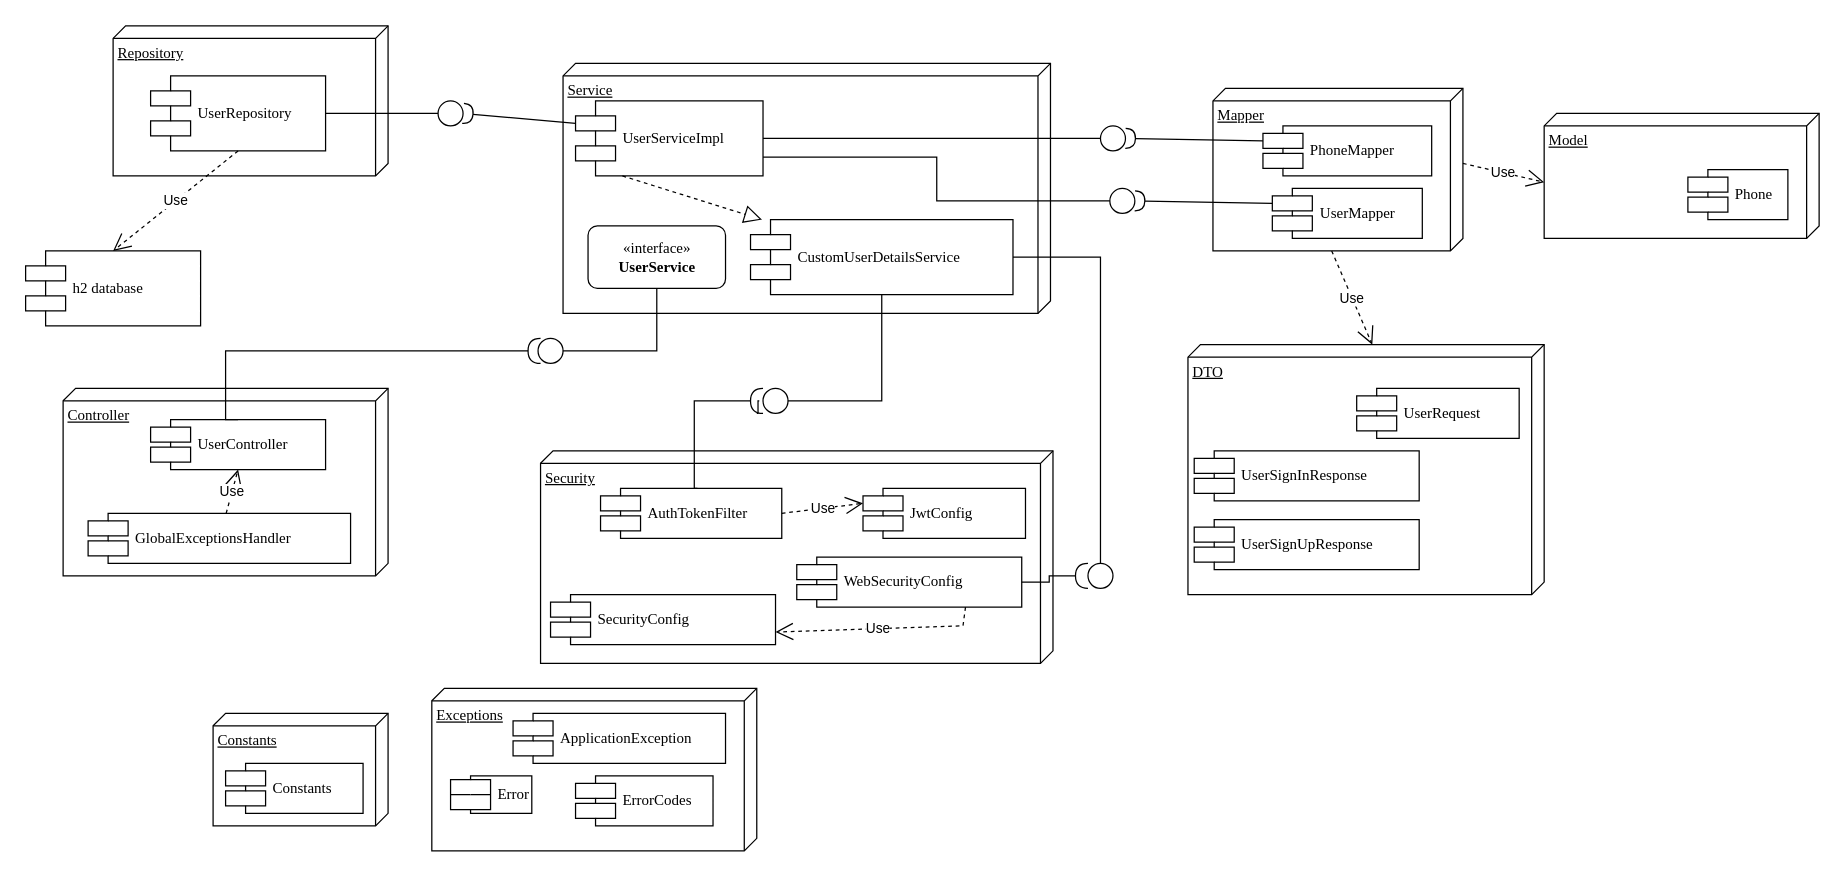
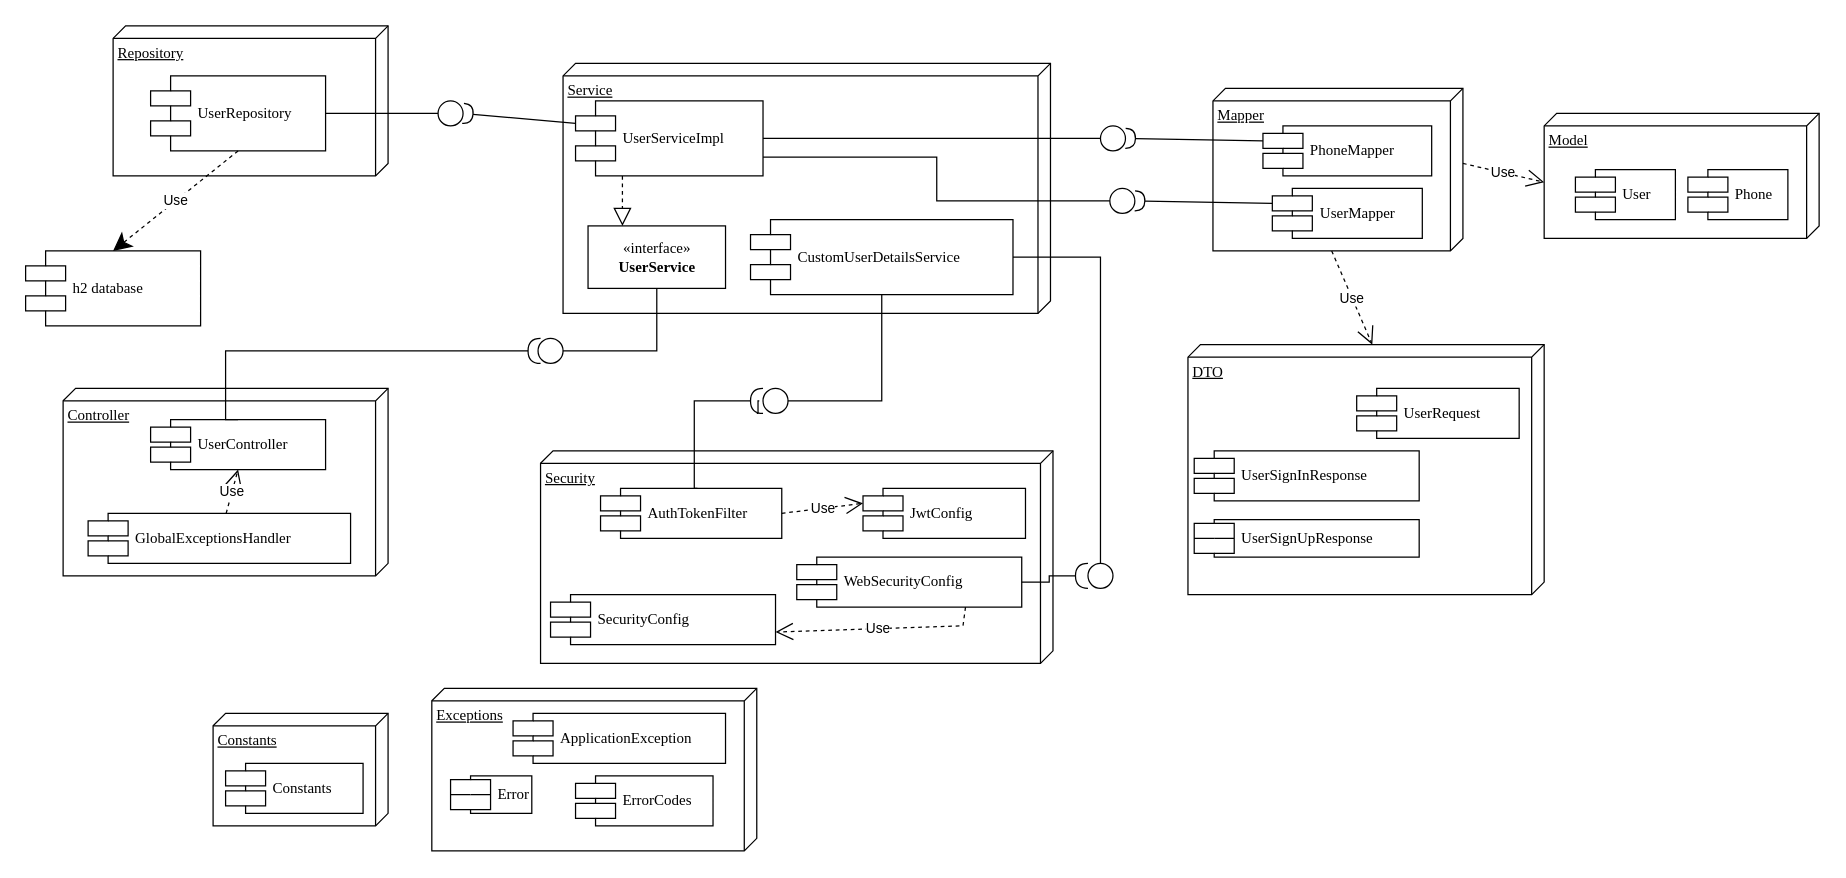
none -> (1626, 194)
(684, 195) -> (623, 192)
(121, 244) -> (125, 241)
(657, 257) -> (657, 257)
(1307, 544) -> (1307, 538)
